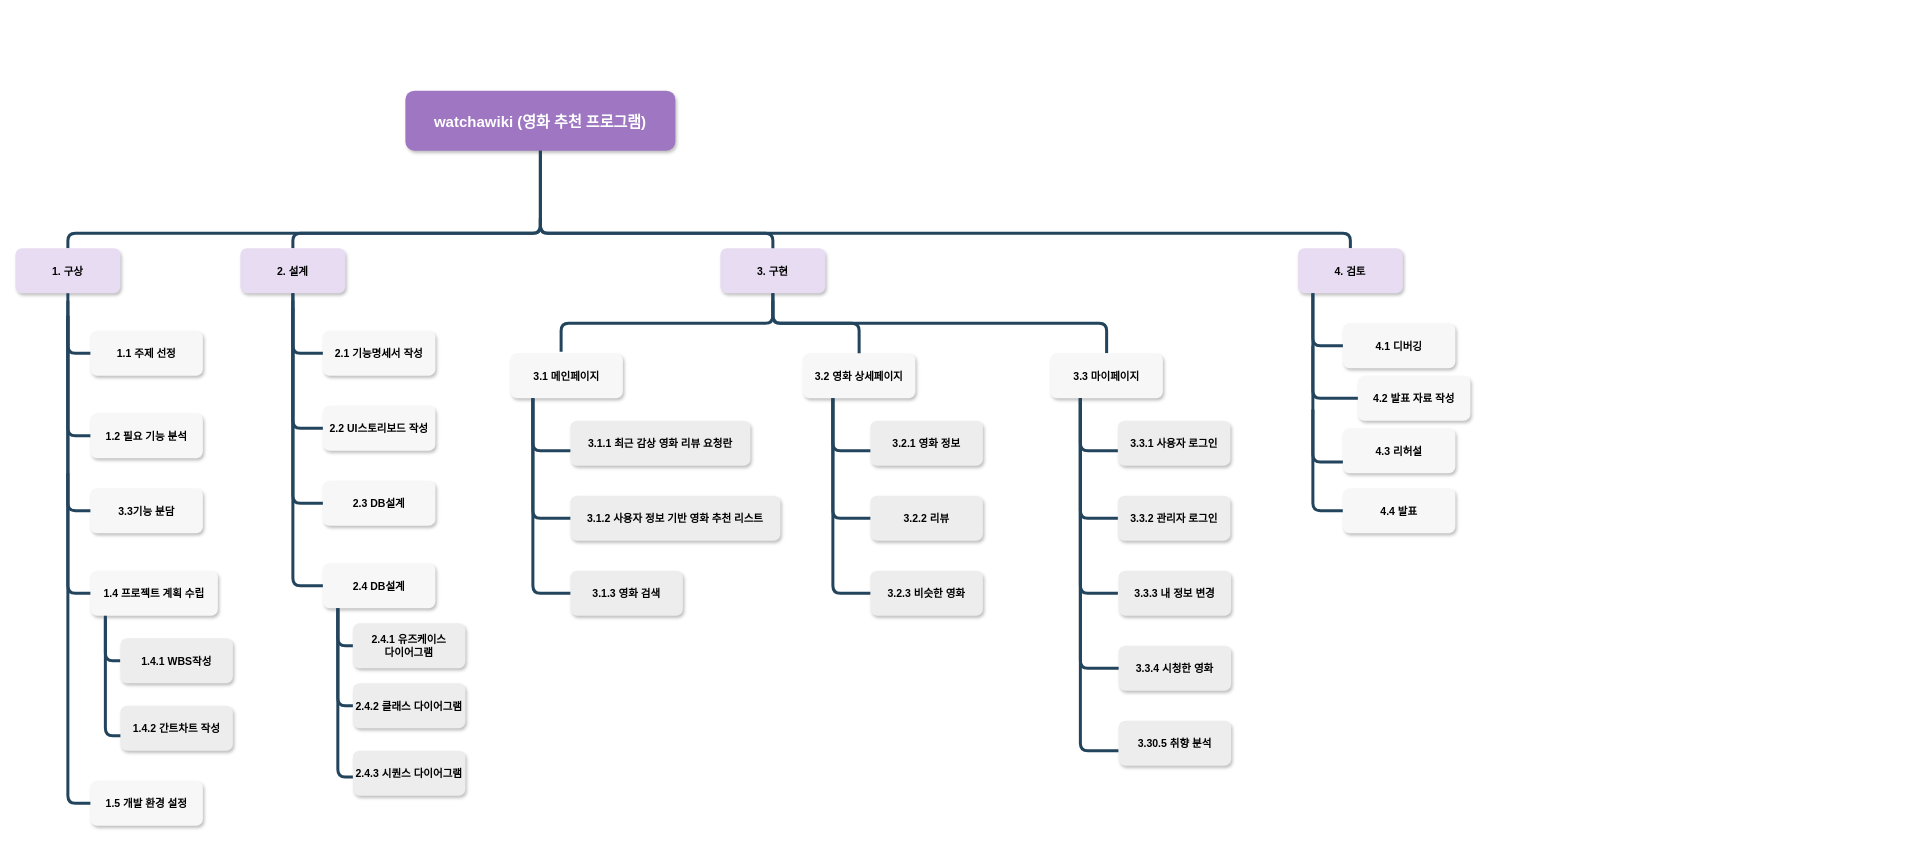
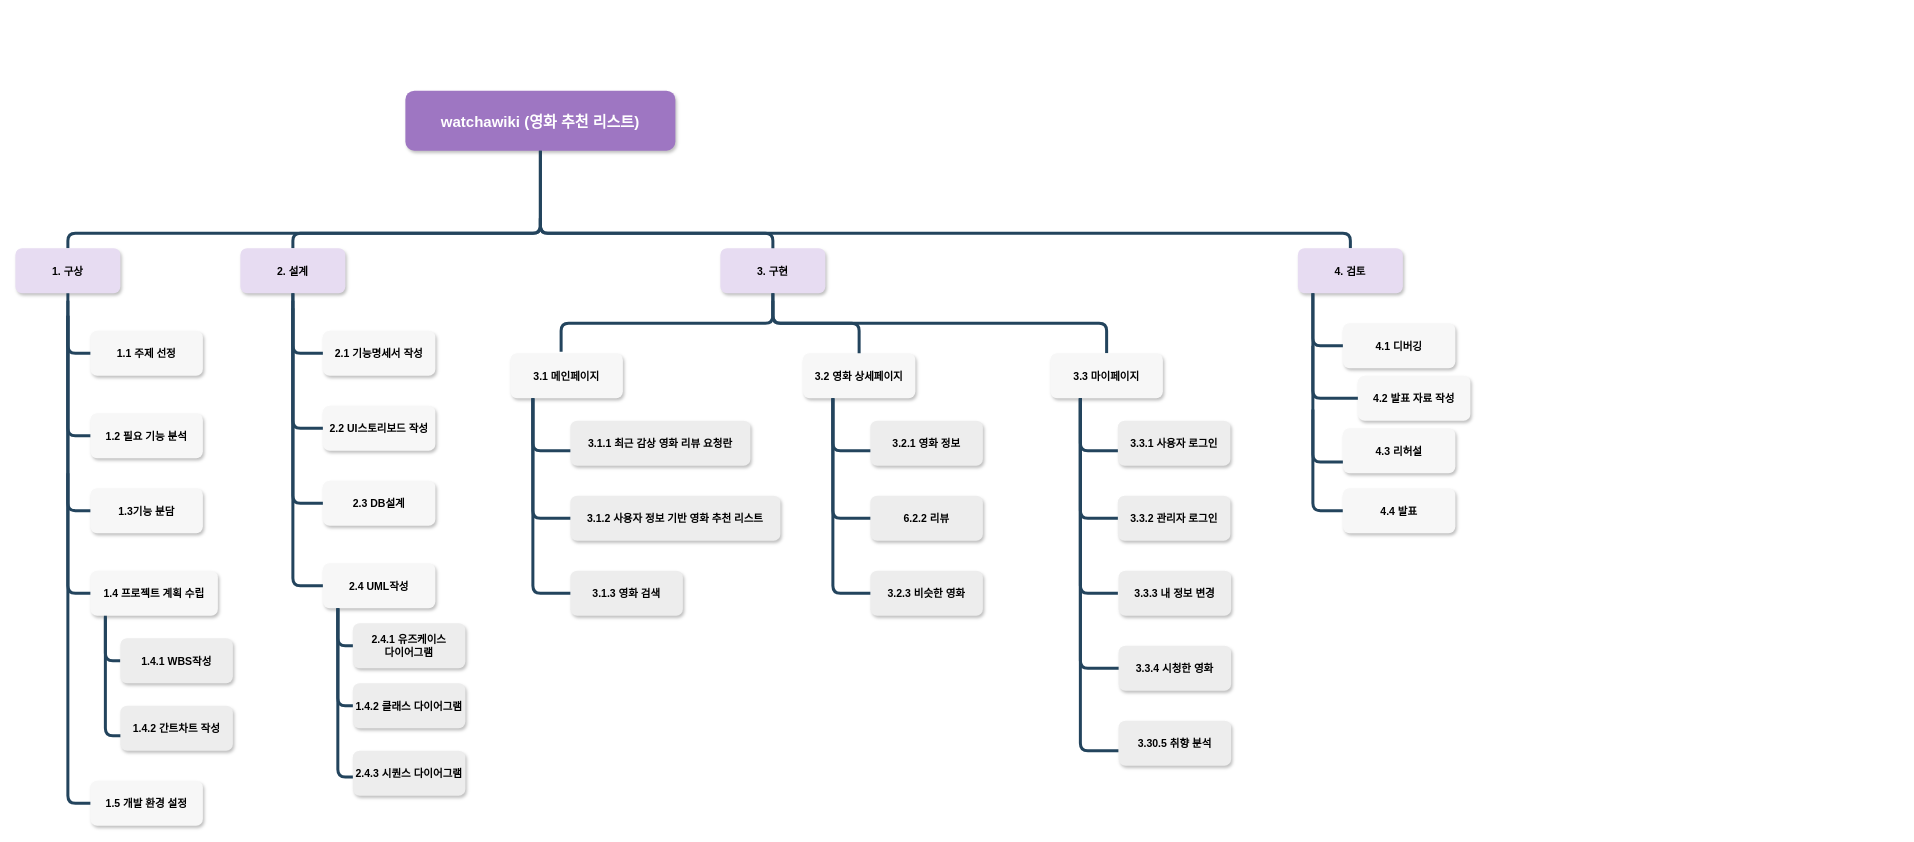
(540, 122) -> (540, 122)
(146, 511) -> (146, 511)
(926, 519) -> (926, 519)
(379, 586) -> (379, 586)
(409, 706) -> (409, 706)
